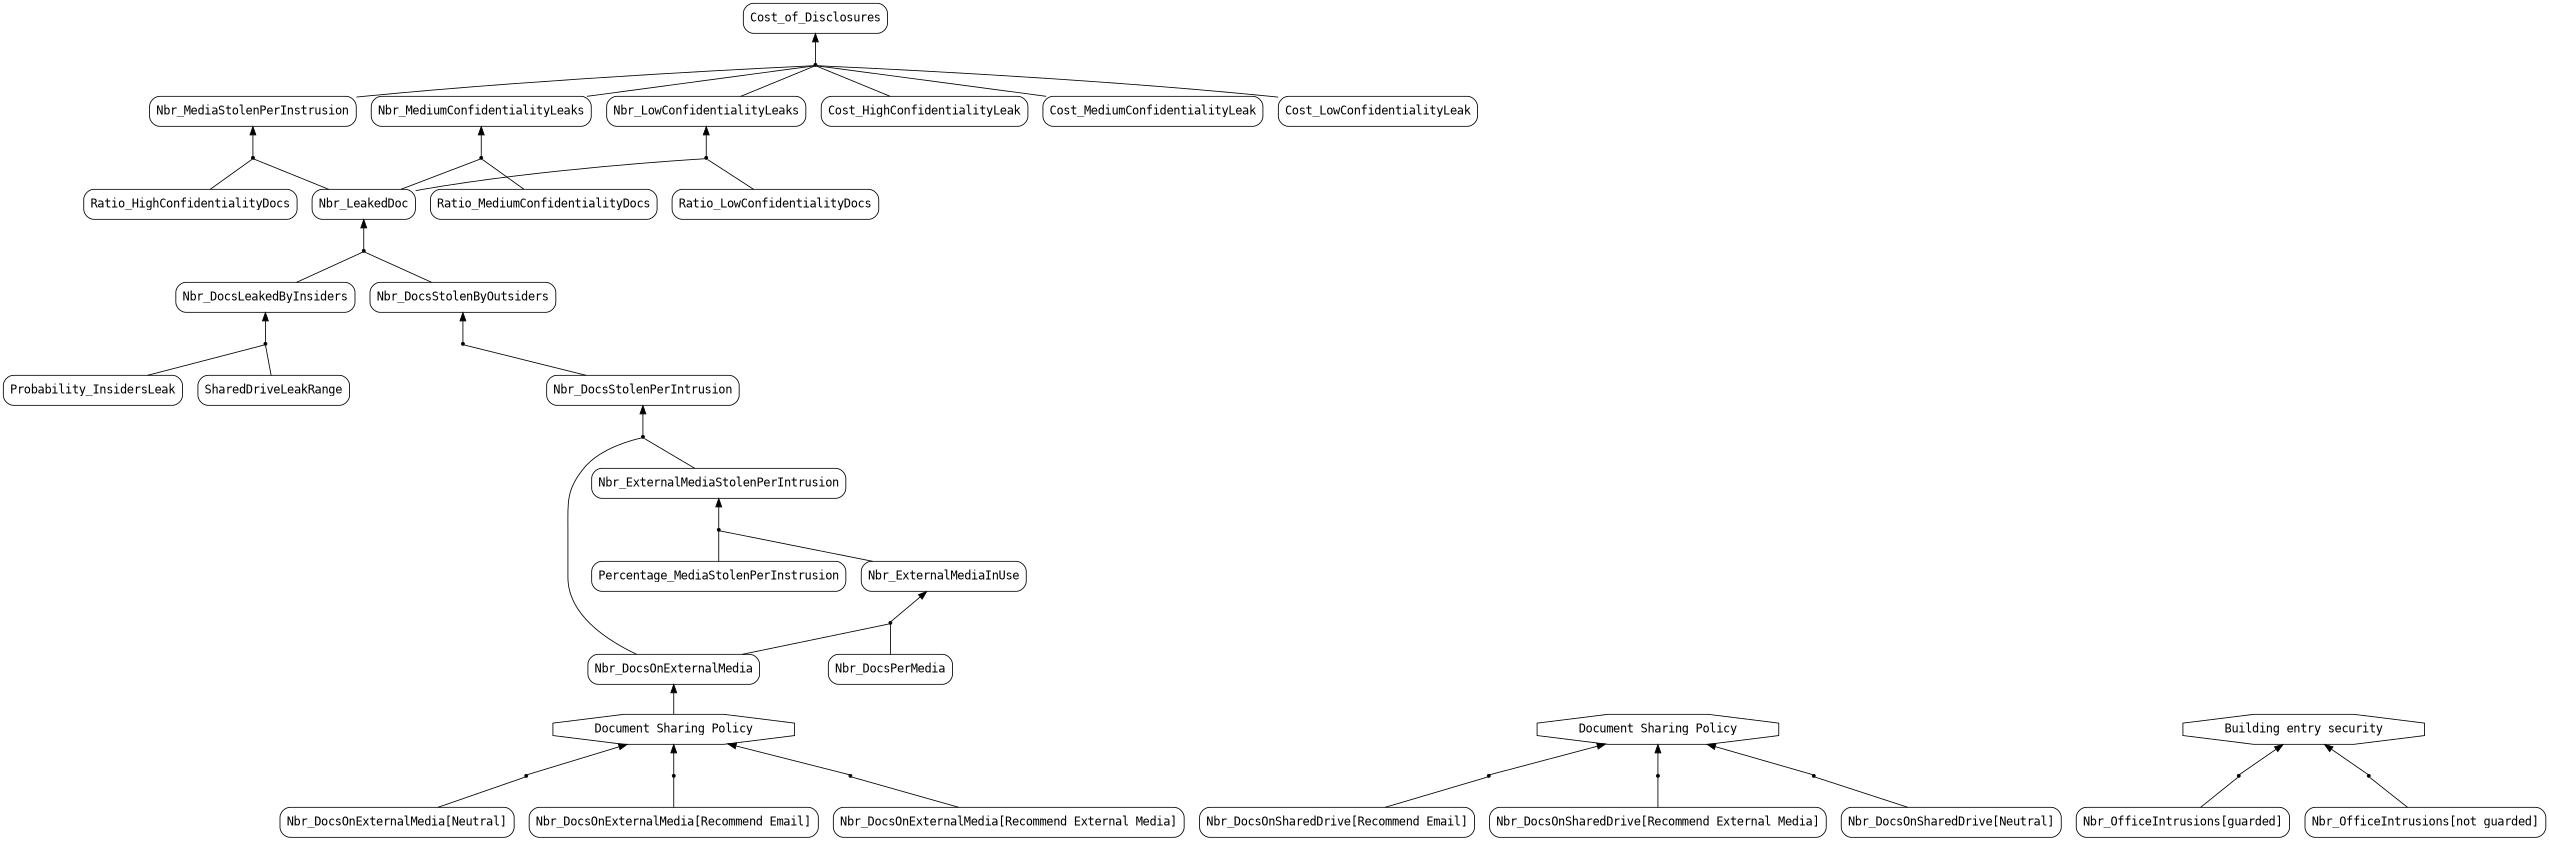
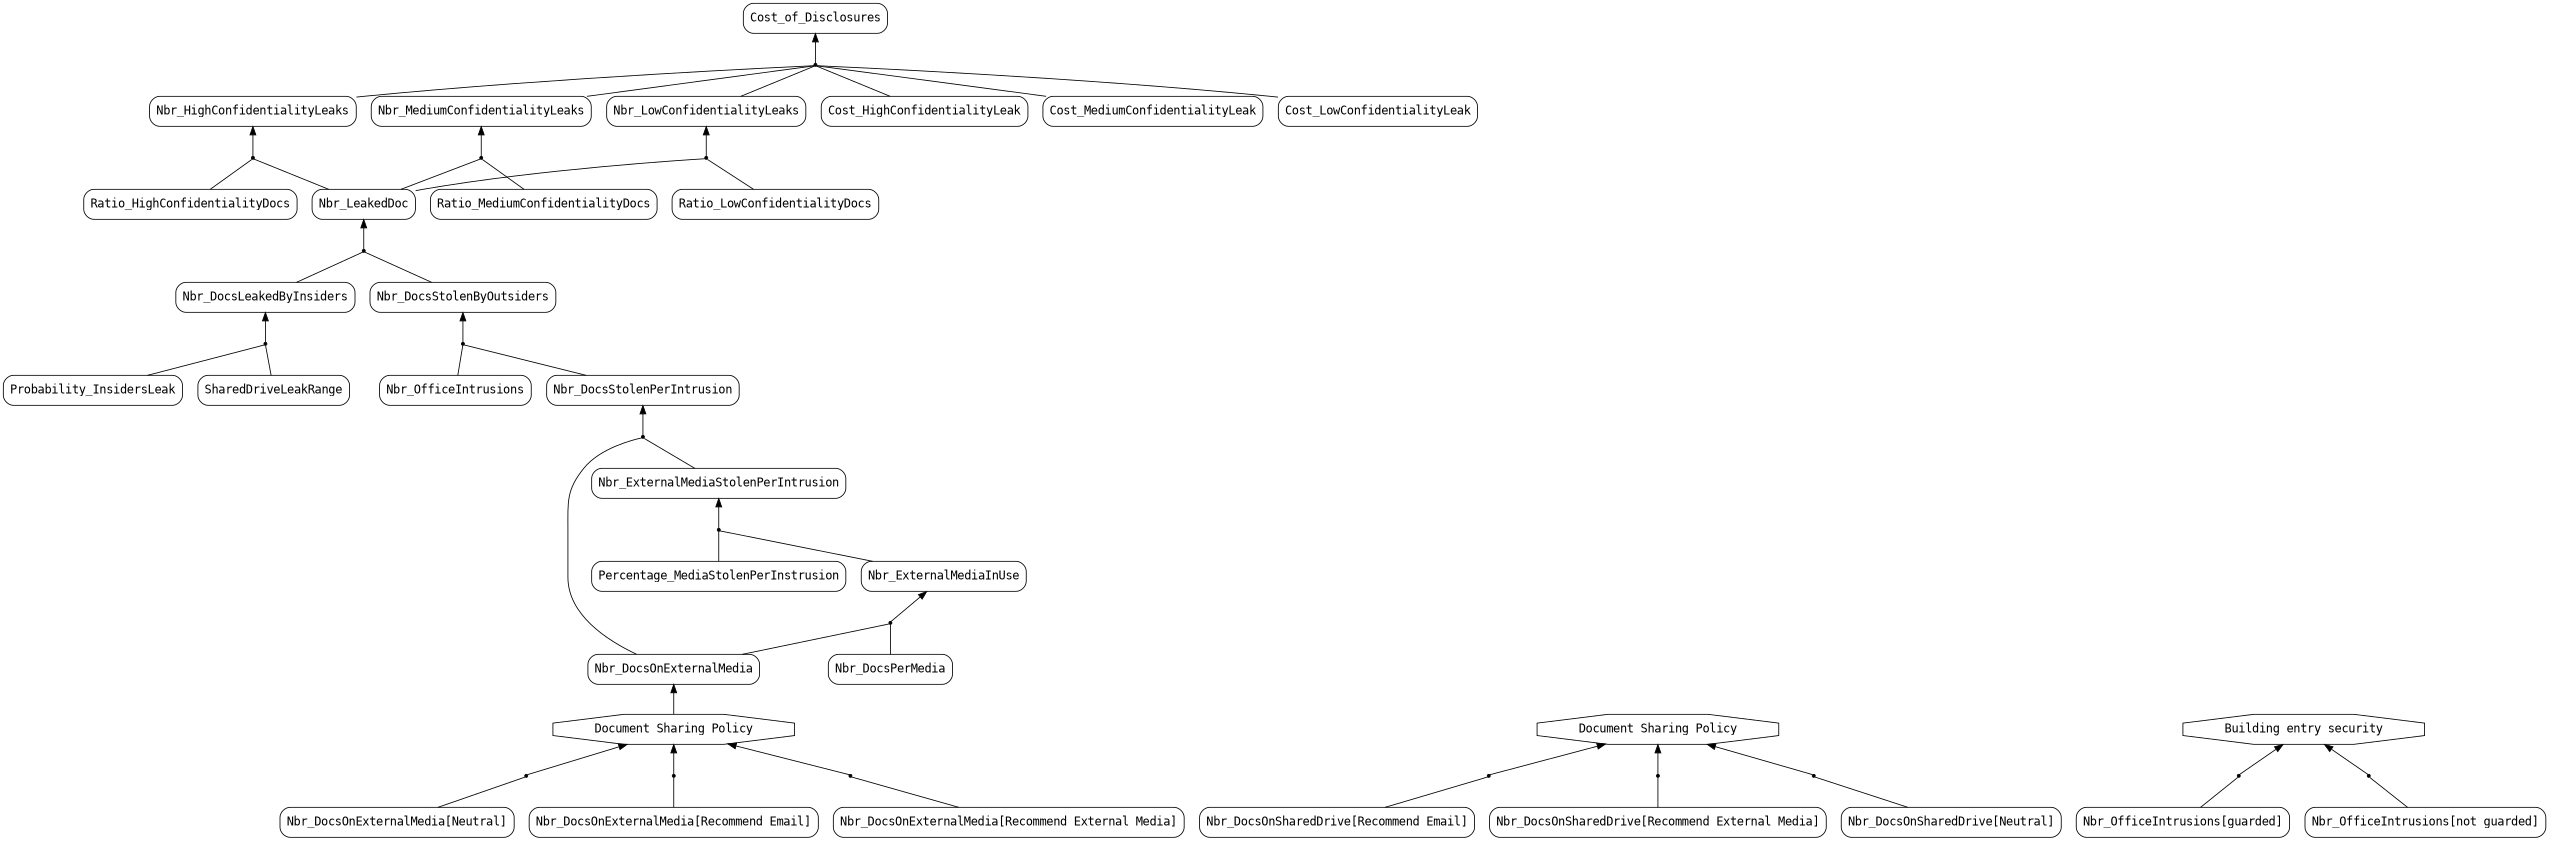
(253, 111) -> (253, 111)
none -> (455, 390)
